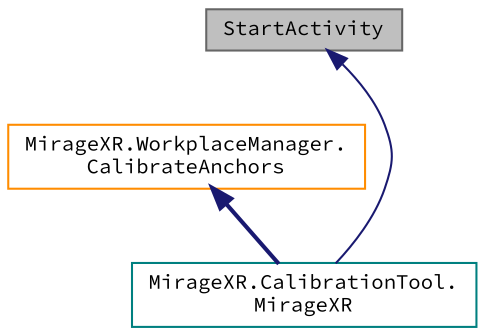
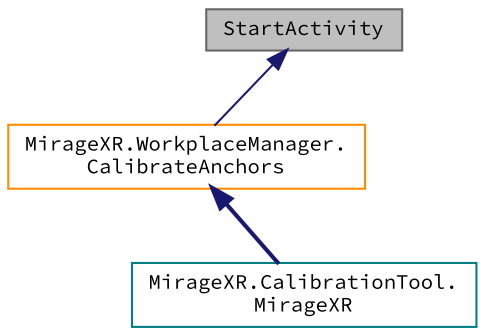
(391, 165) -> (244, 95)
